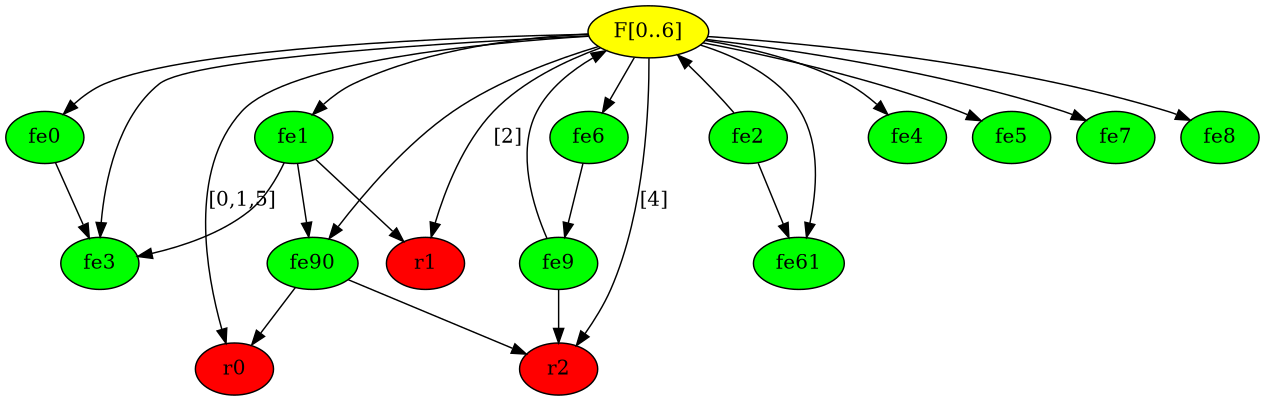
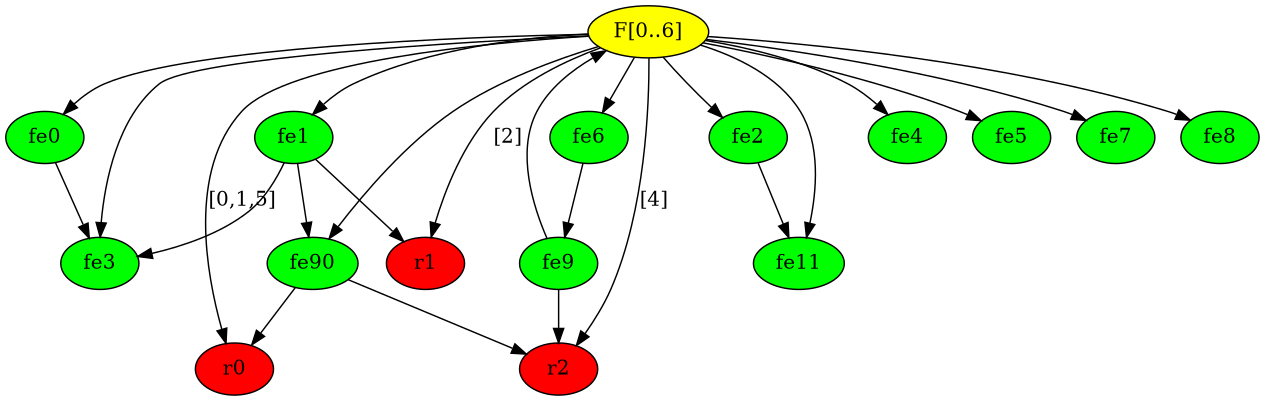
(712, 89) -> (687, 83)
(799, 263) -> (799, 263)
